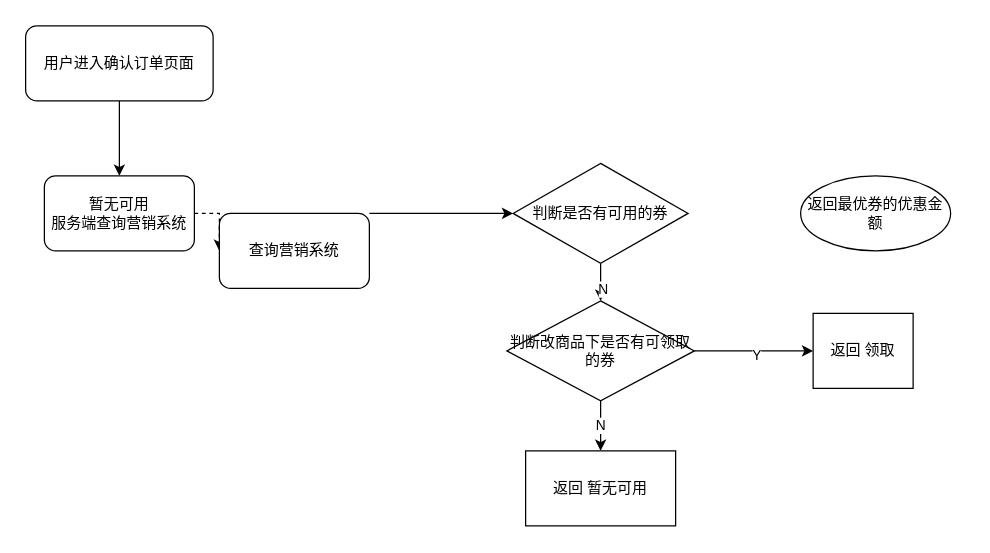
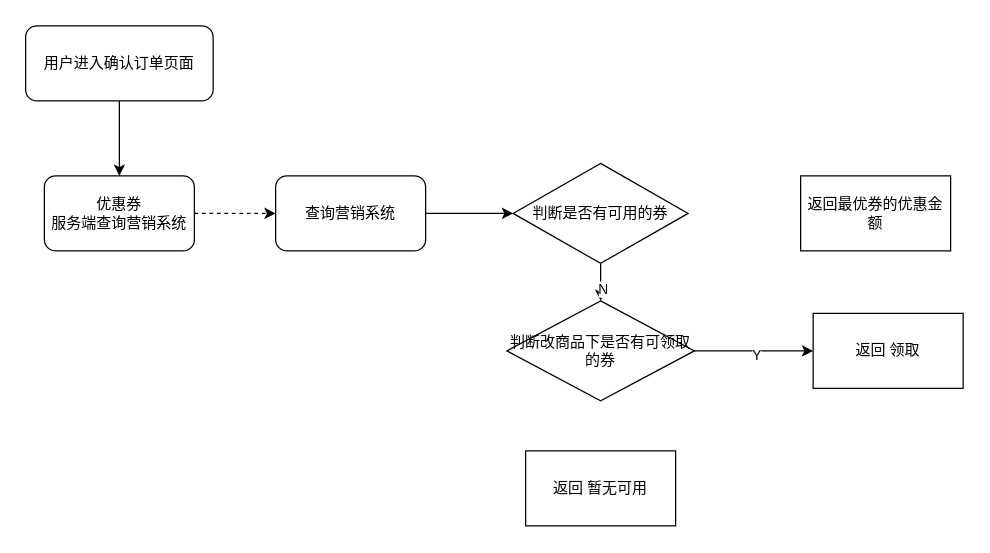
(119, 213) -> (119, 213)
(876, 213) -> (876, 213)
(294, 251) -> (351, 213)
(863, 351) -> (888, 351)
(601, 422) -> none
